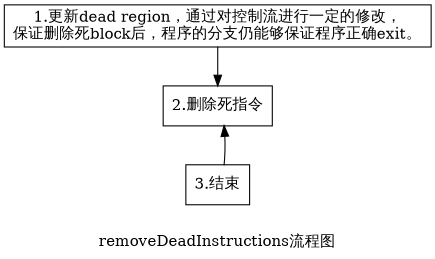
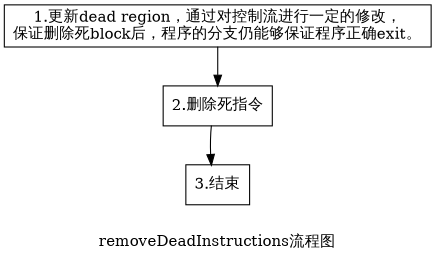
(225, 151) -> (211, 140)
